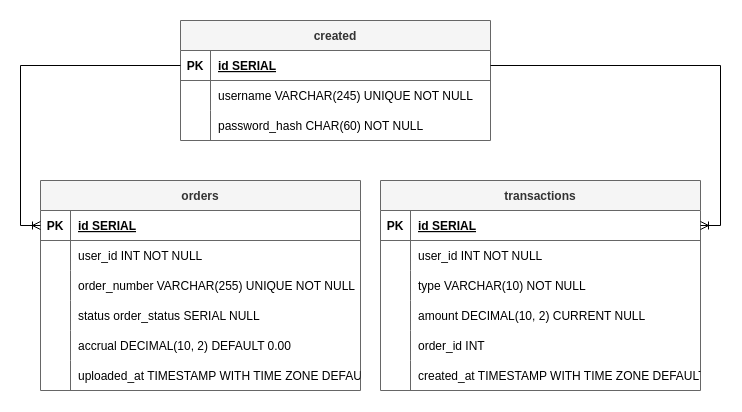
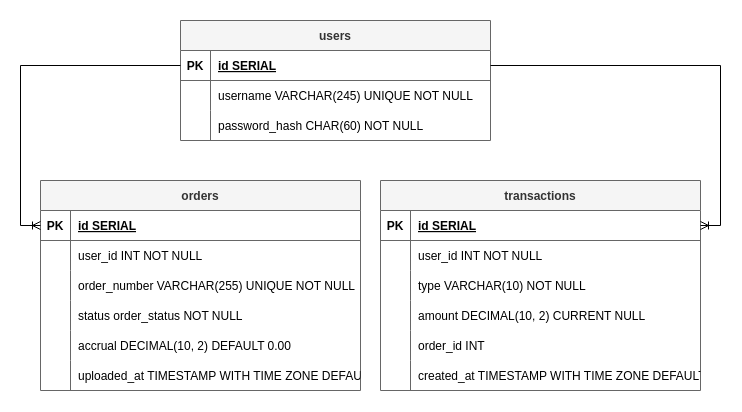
(335, 36) -> (335, 36)
(177, 316) -> (167, 316)
